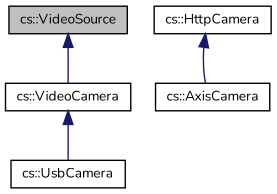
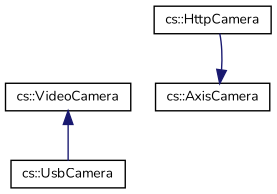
(68, 20) -> none
(204, 66) -> (222, 52)
